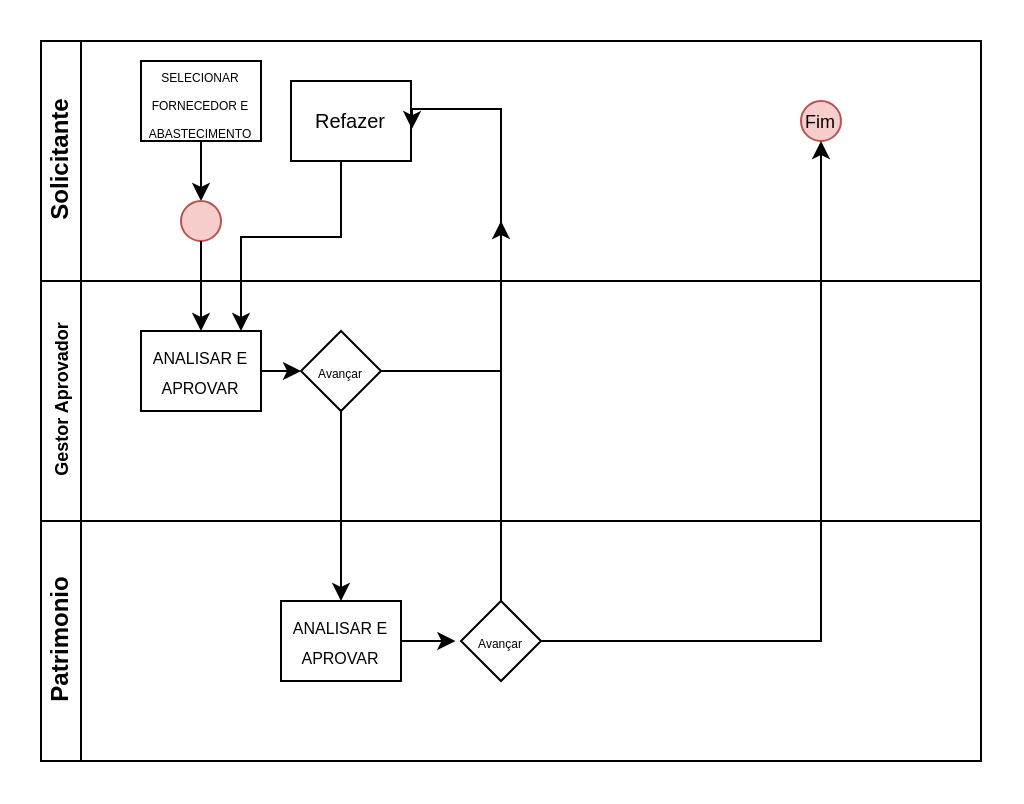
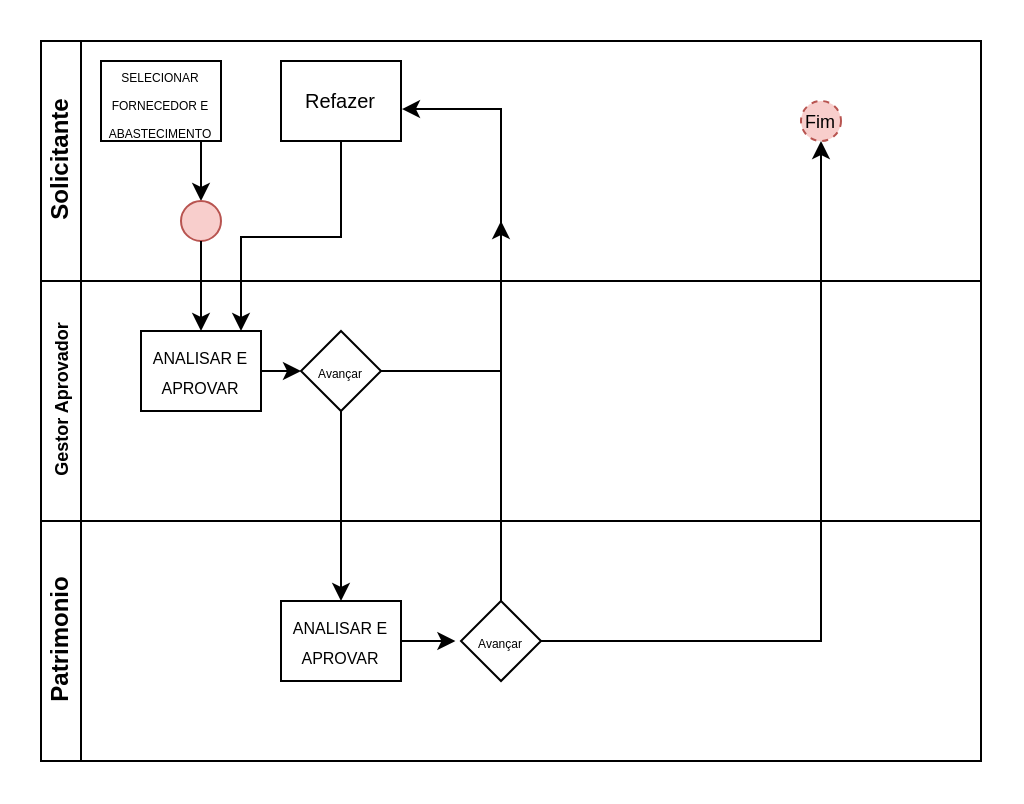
(201, 101) -> (161, 101)
(351, 121) -> (341, 101)
(821, 121) -> (821, 121)
